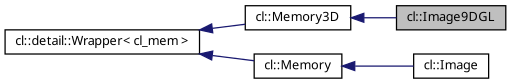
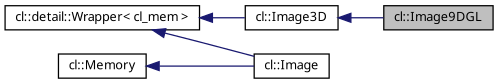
(298, 18) -> (292, 18)
(233, 58) -> (210, 45)
